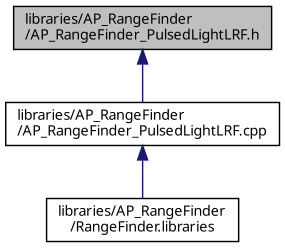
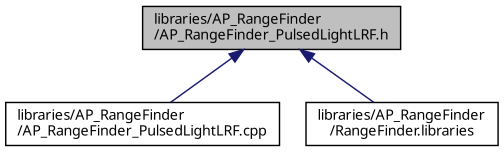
(143, 179) -> (343, 80)
